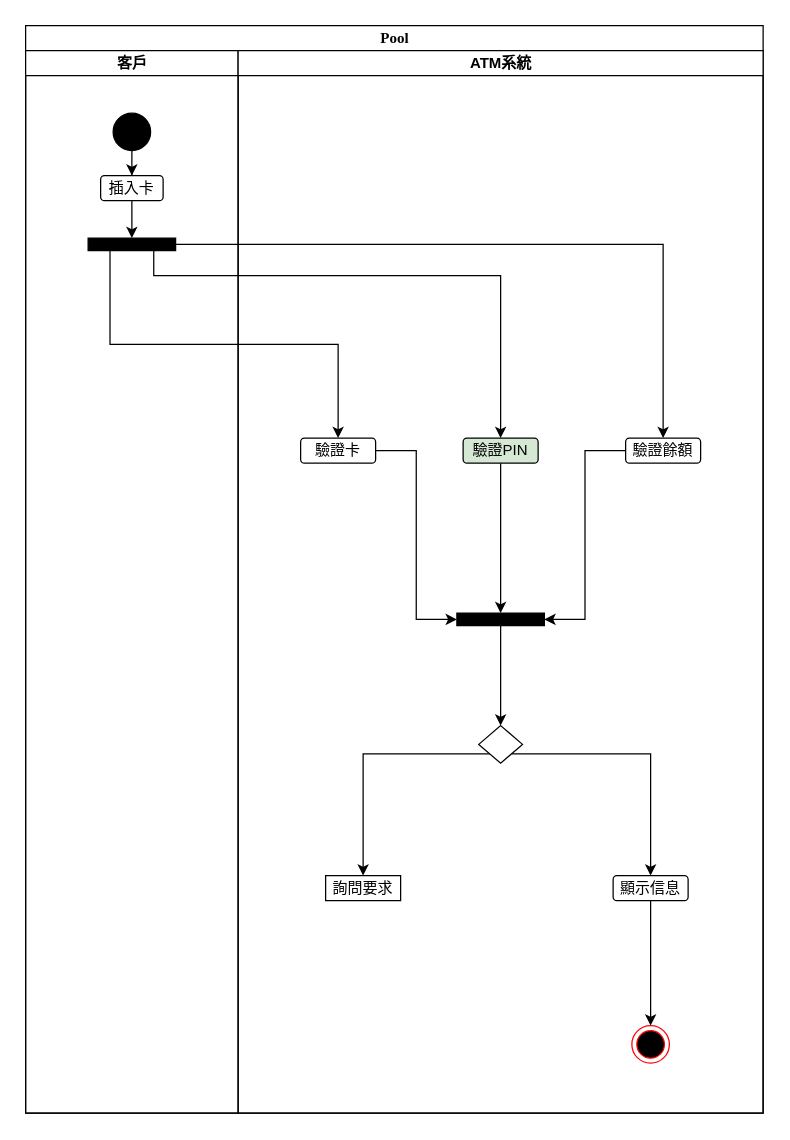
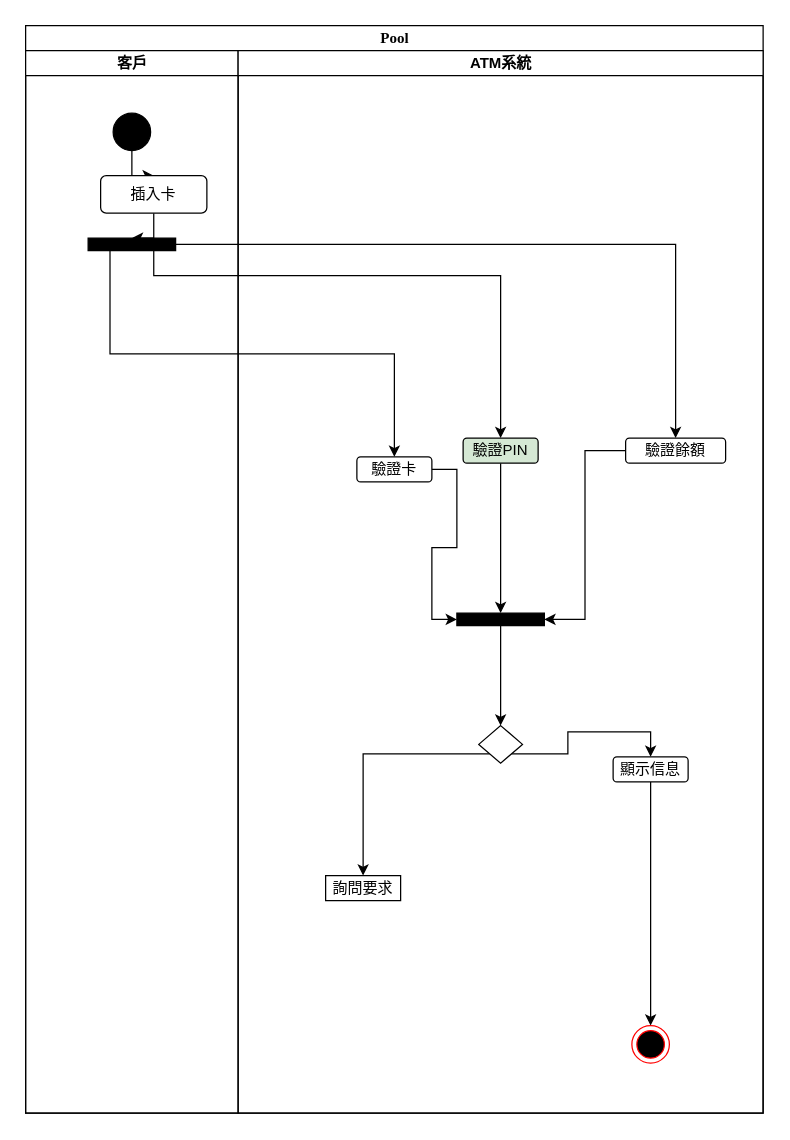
(132, 188) -> (154, 194)
(338, 451) -> (394, 469)
(663, 451) -> (676, 451)
(651, 888) -> (651, 769)
